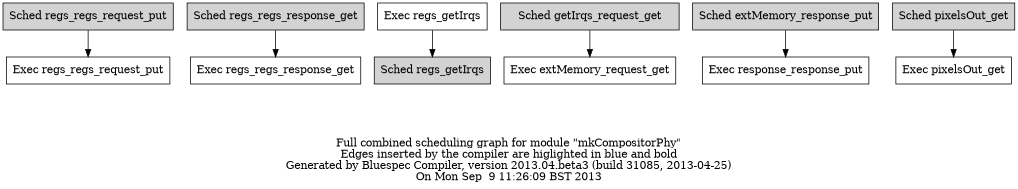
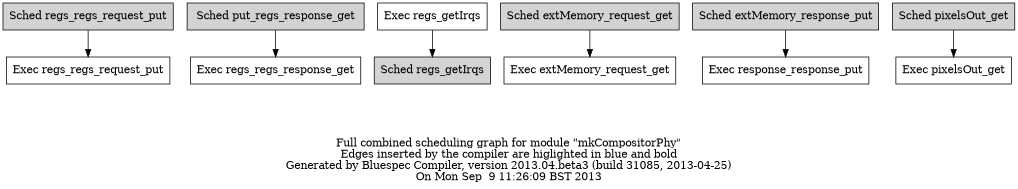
(276, 16) -> (276, 16)
(590, 16) -> (590, 16)
